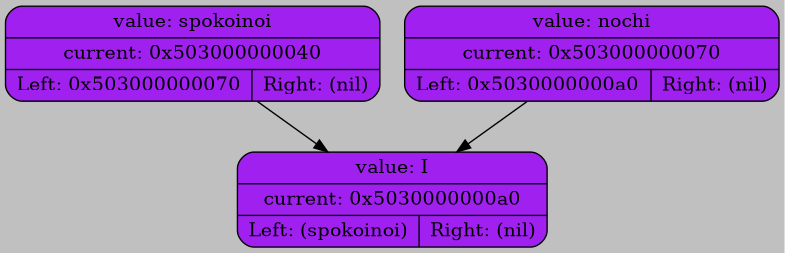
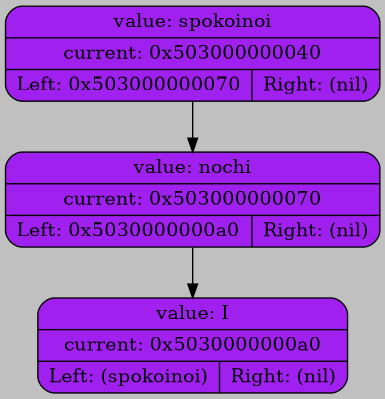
(287, 123) -> (193, 120)
